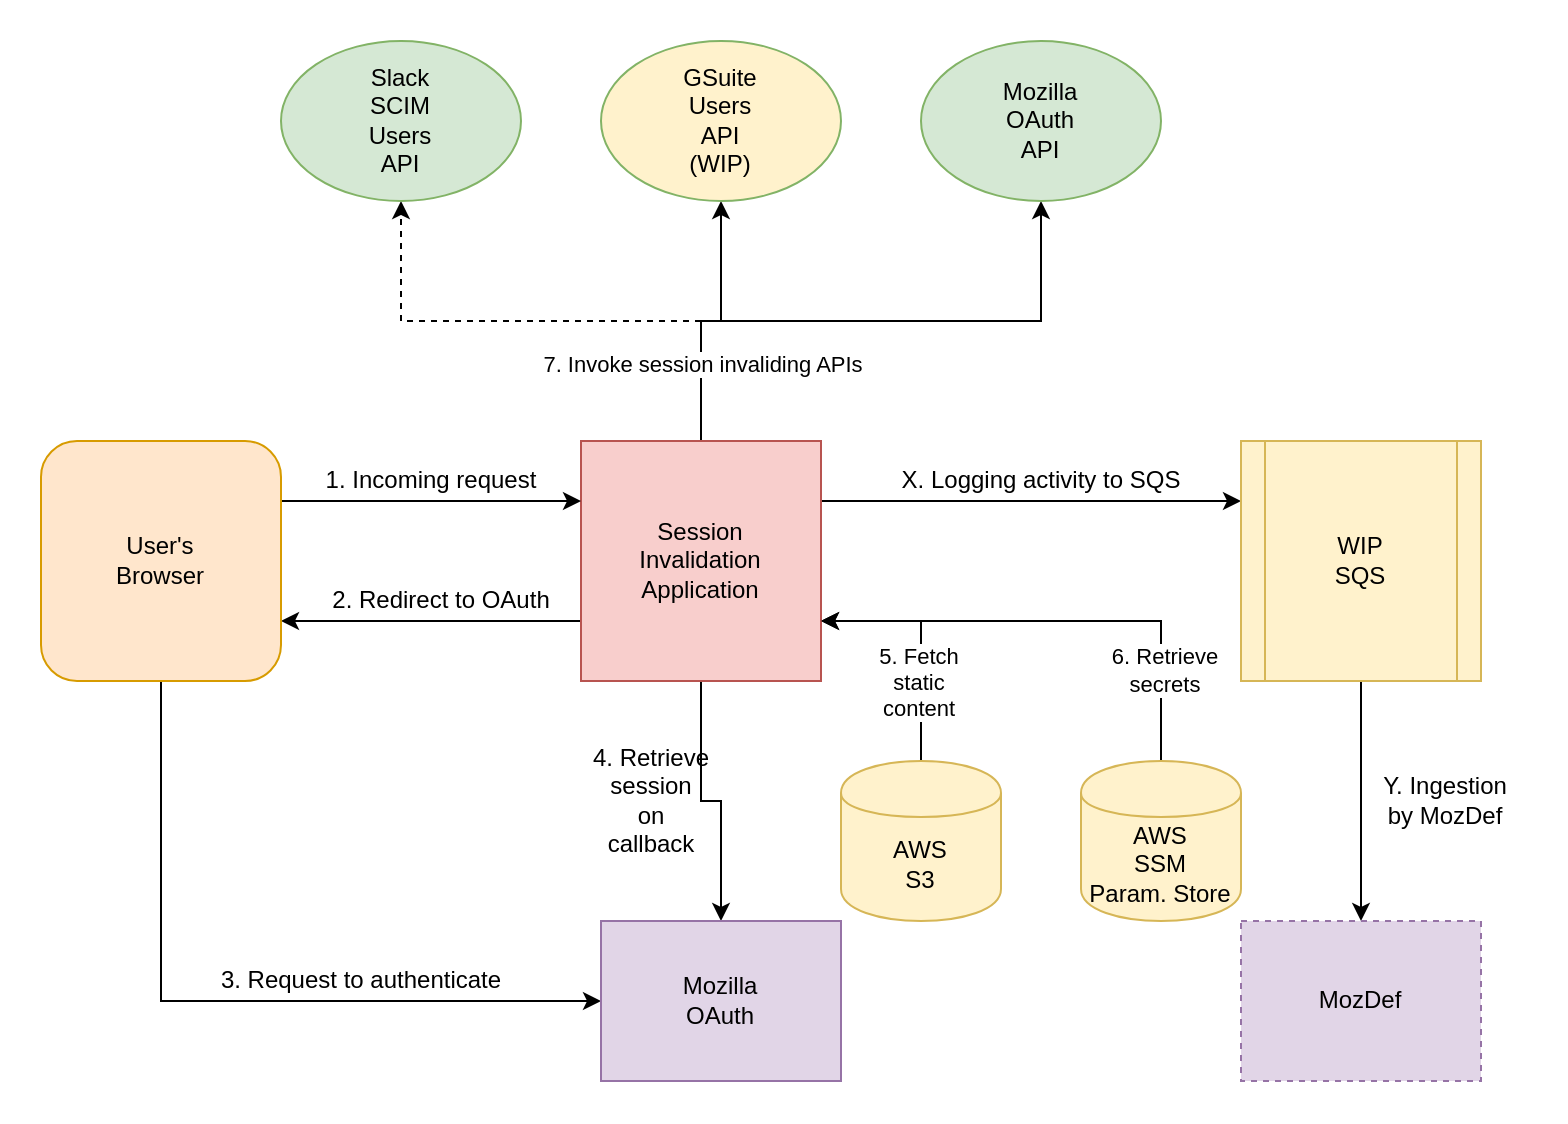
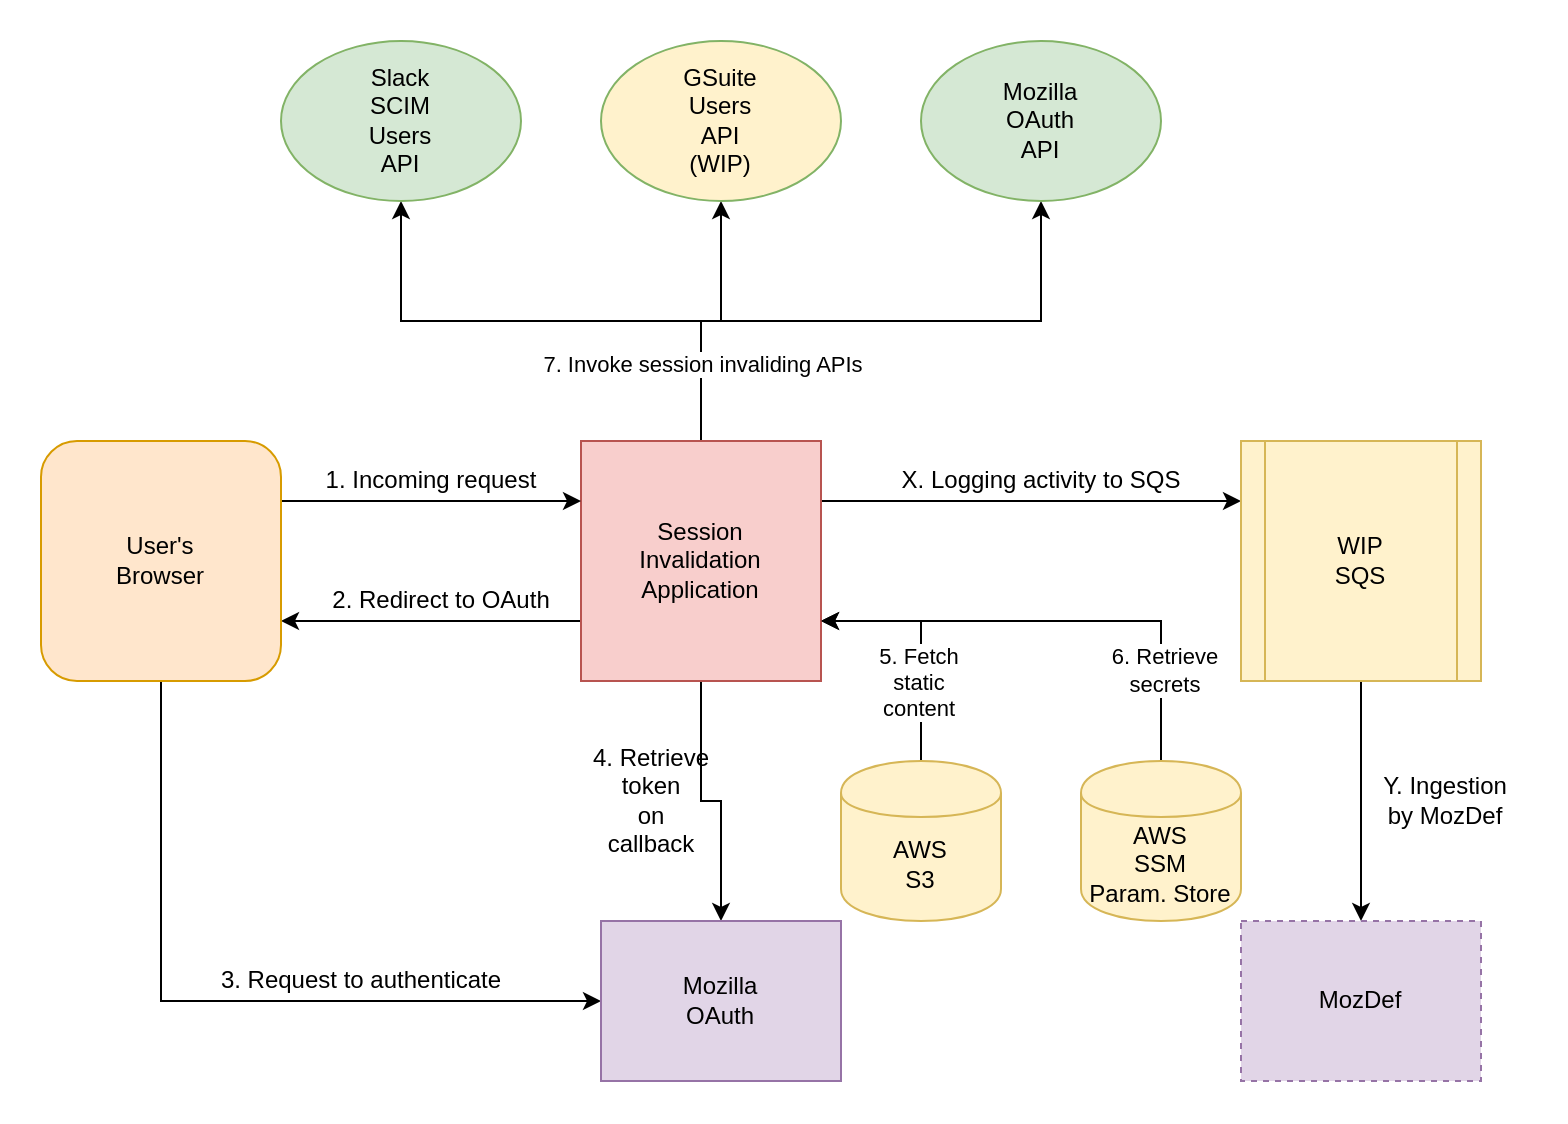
(495, 321) -> (495, 321)
(652, 801) -> (652, 801)
